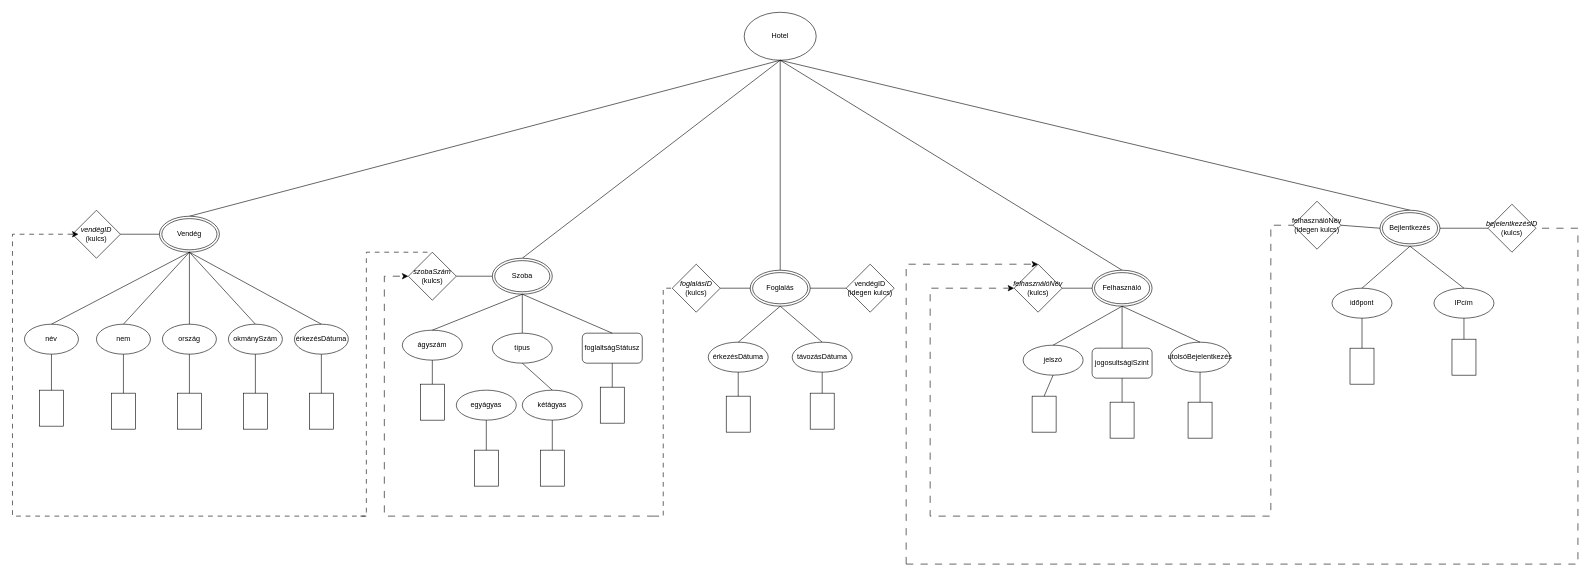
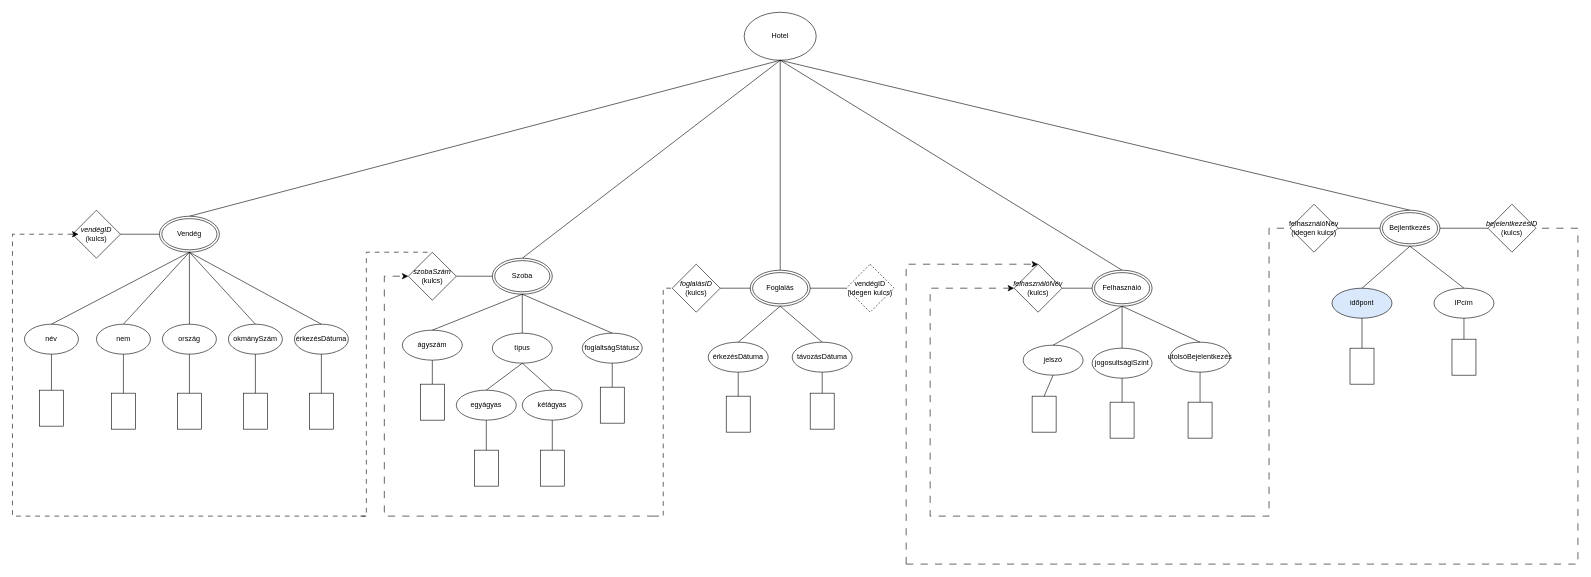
(1317, 225) -> (1314, 228)
(870, 288) -> (870, 288)
(1362, 303) -> (1362, 303)
(612, 348) -> (612, 348)
(1122, 363) -> (1122, 363)
none -> (503, 378)
